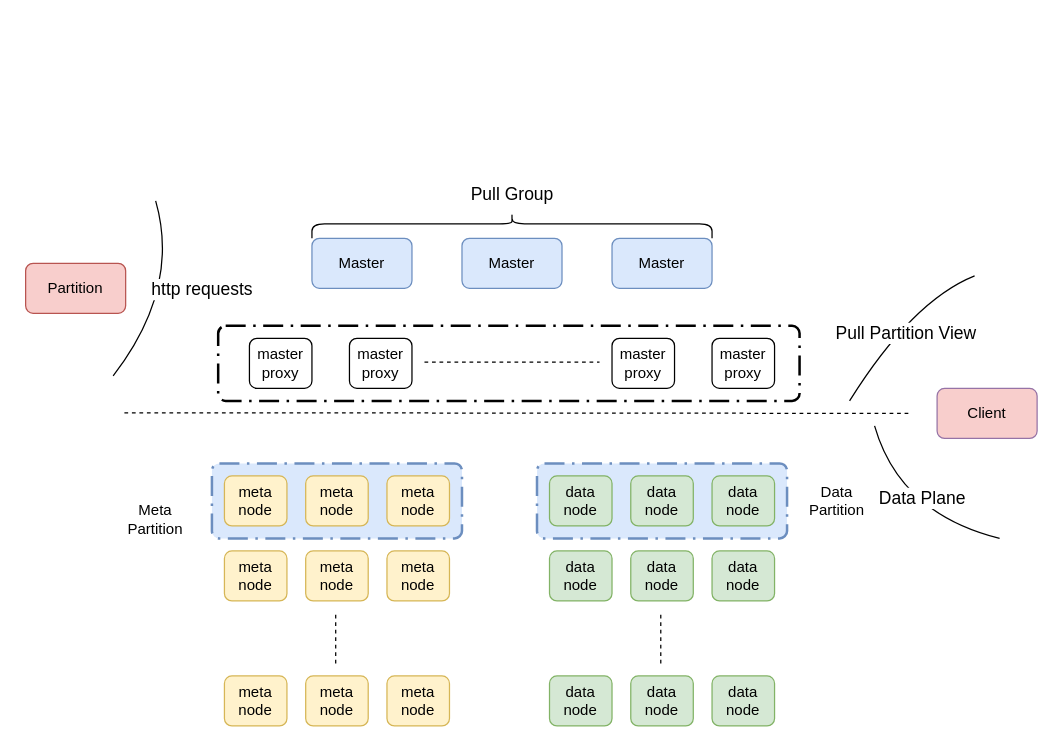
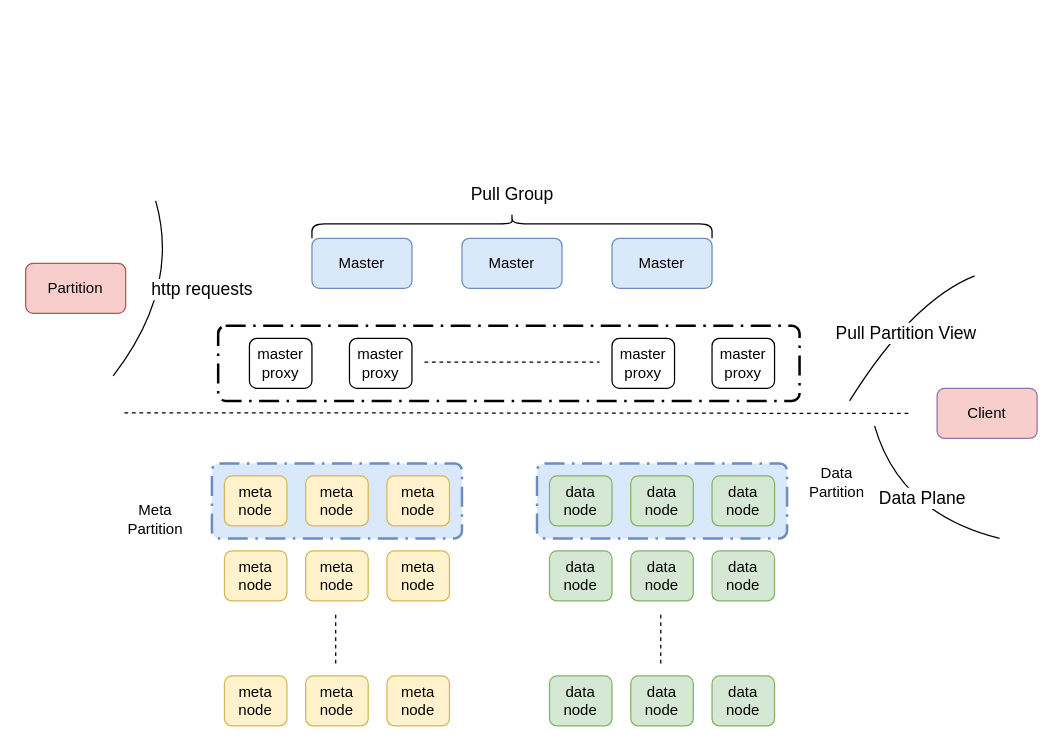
(837, 501) -> (837, 482)
